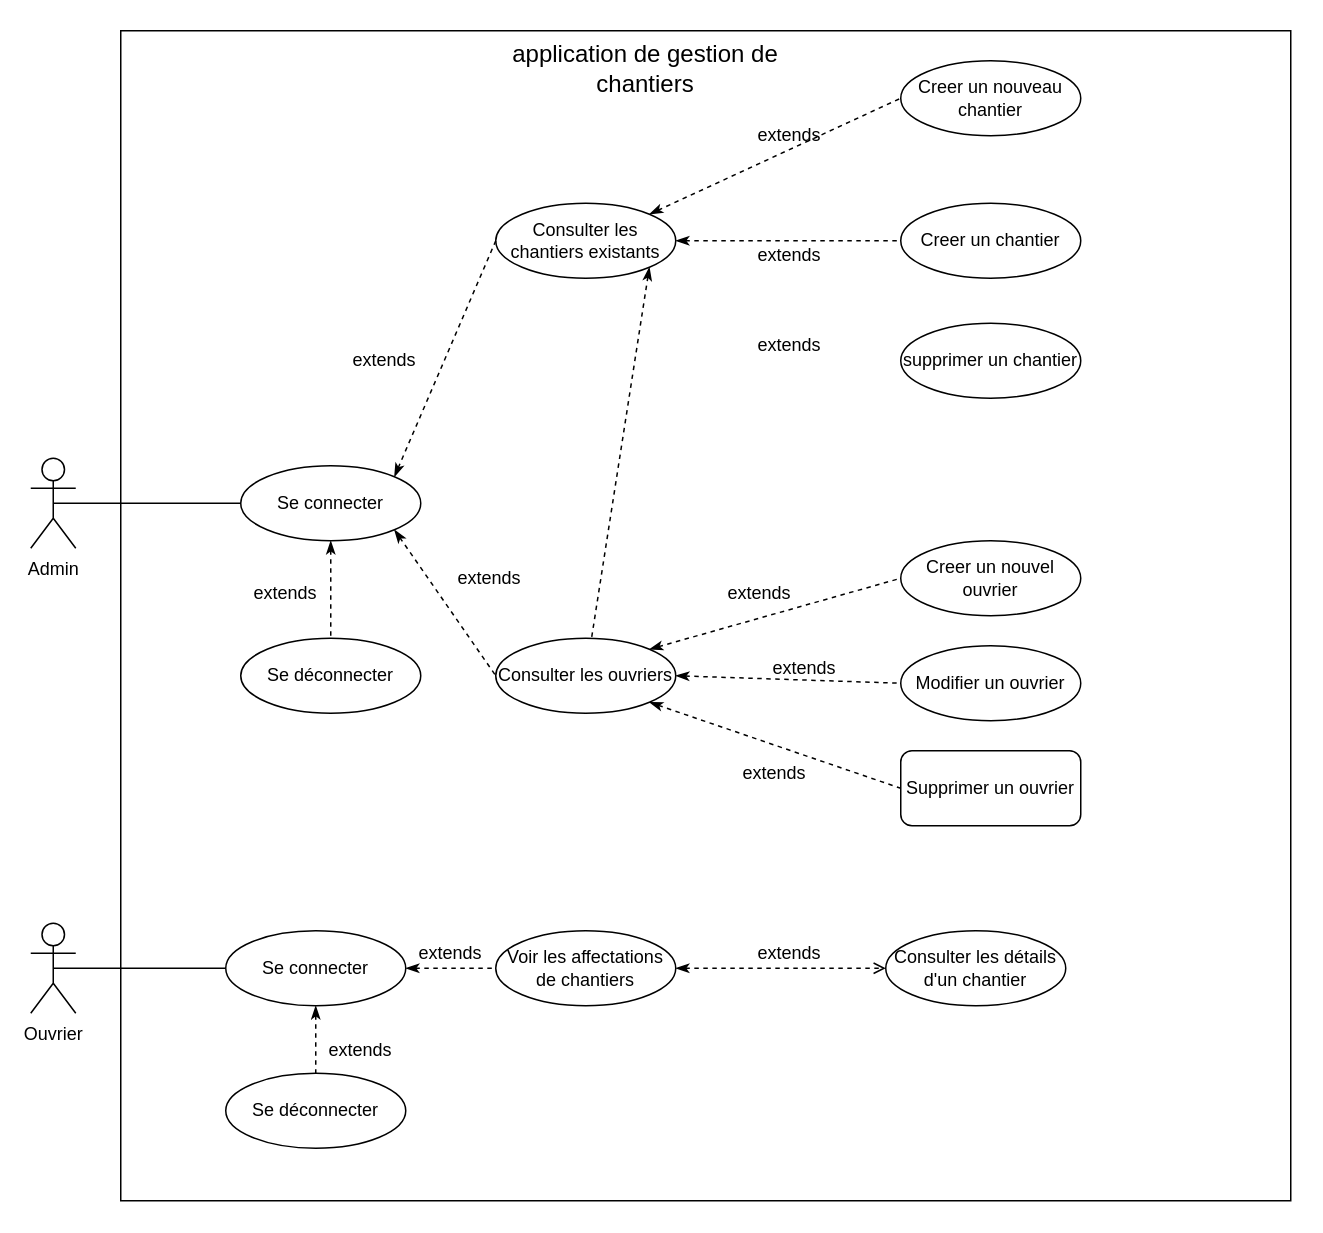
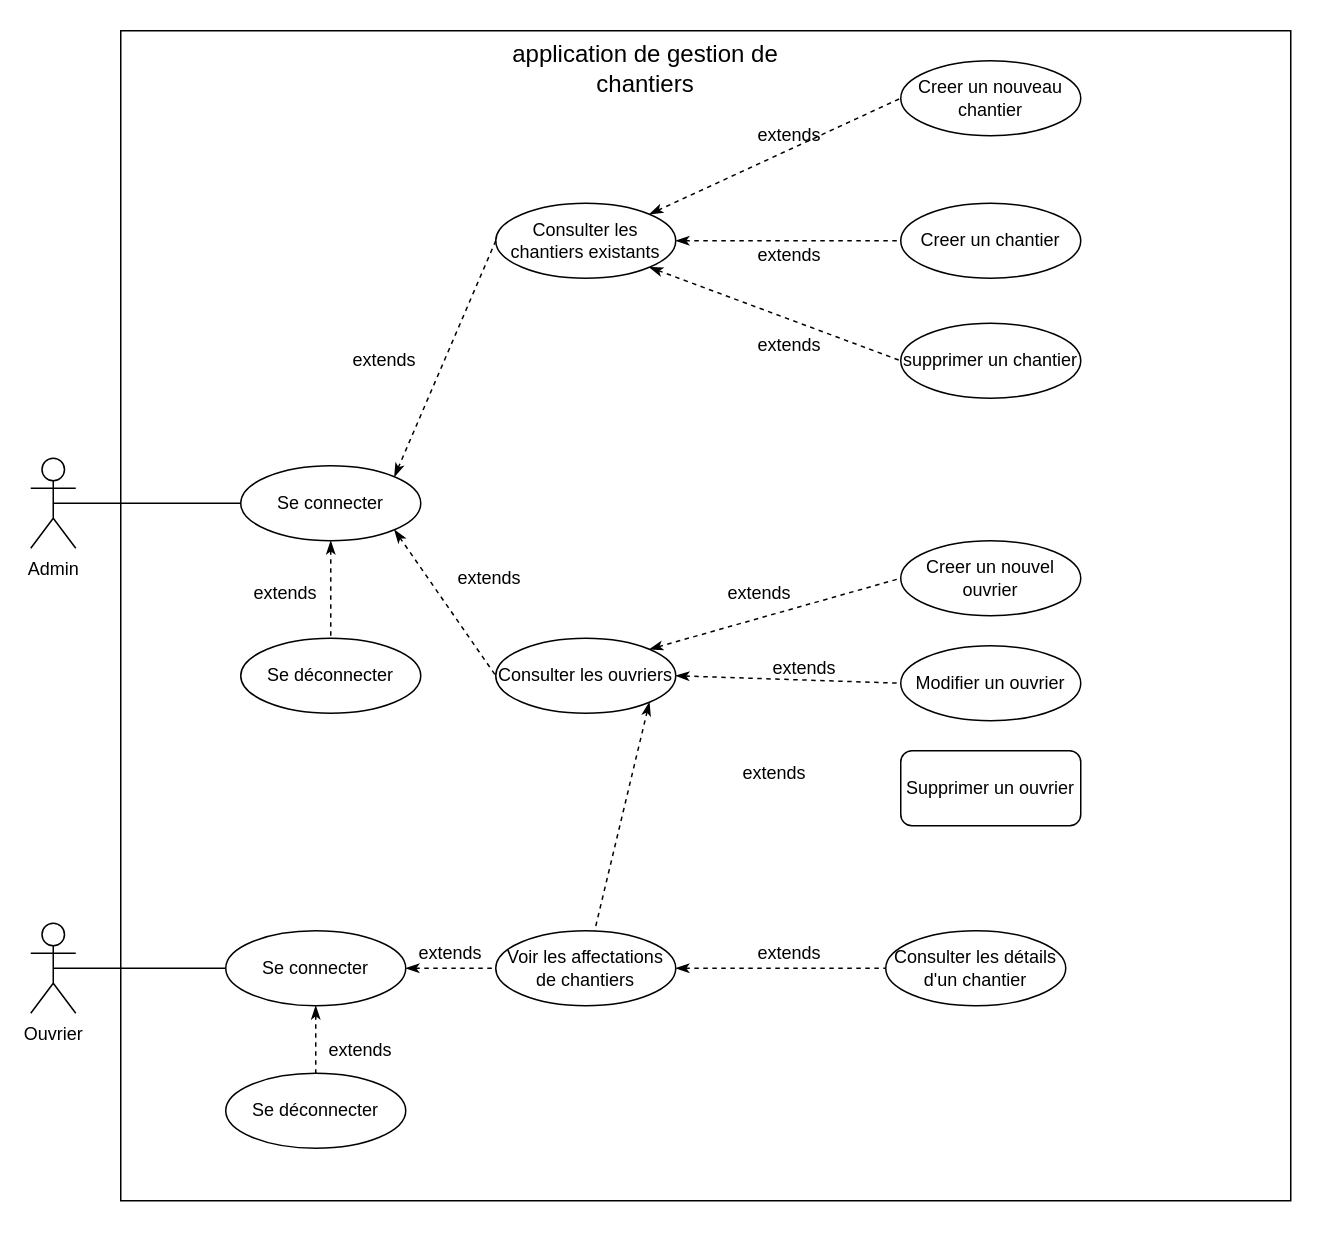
(620, 457) -> (779, 315)
(780, 747) -> (621, 819)
(879, 968) -> (880, 968)
